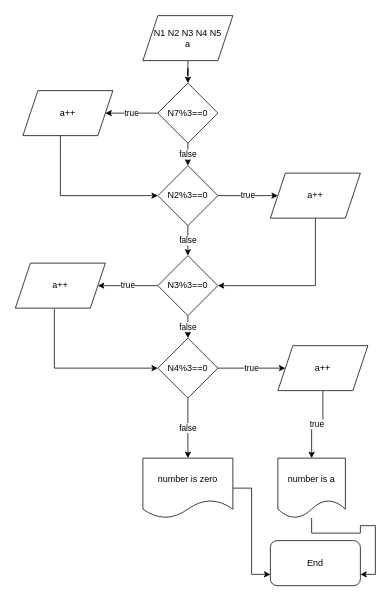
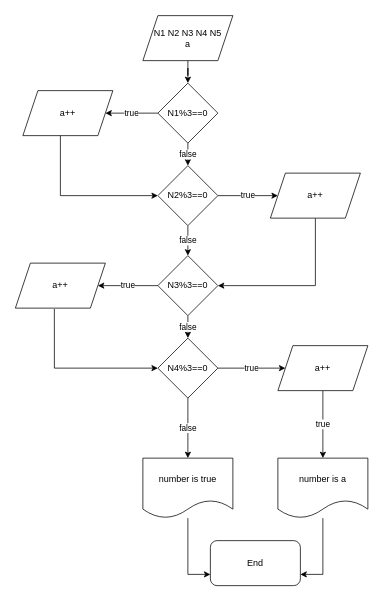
(188, 113) -> (188, 113)
(188, 479) -> (188, 479)
(312, 488) -> (323, 488)
(315, 563) -> (255, 563)
